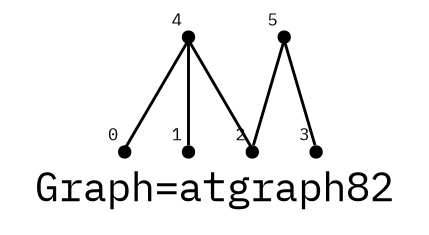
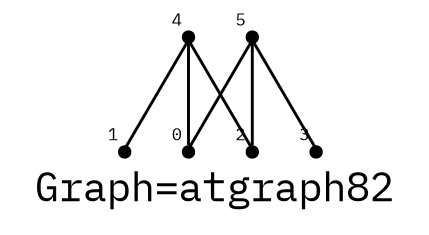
none -> (231, 77)
